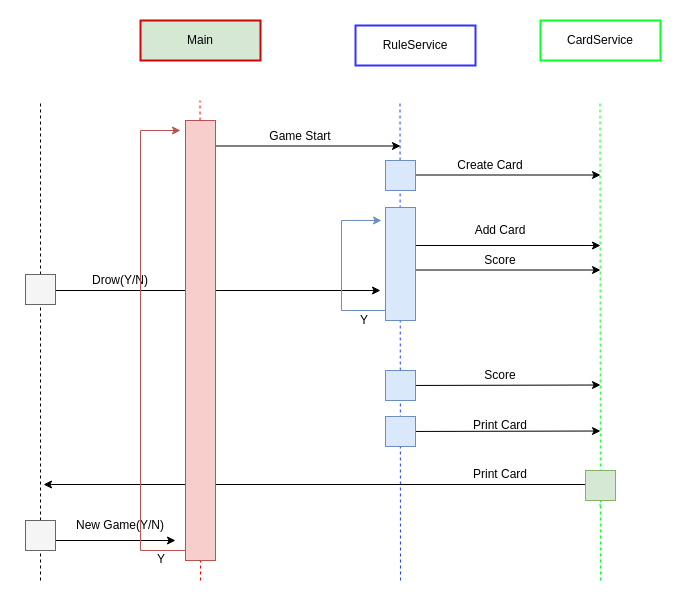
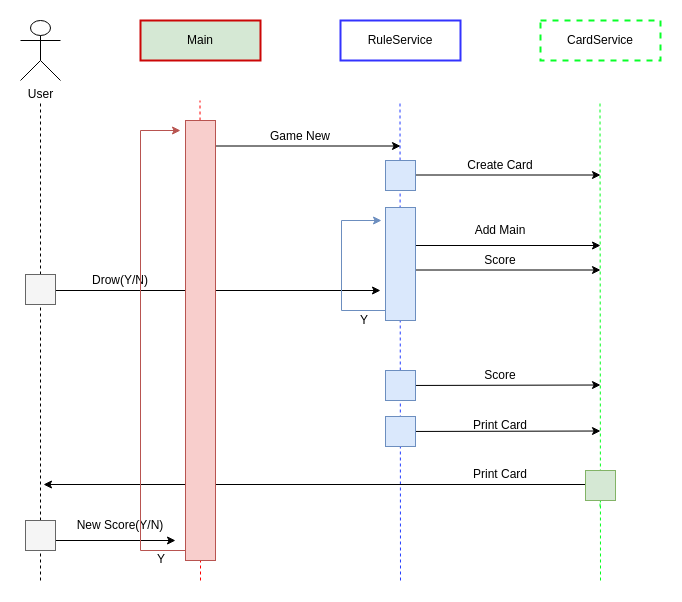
(601, 41) -> (601, 41)
(416, 46) -> (401, 41)
none -> (41, 51)
(301, 137) -> (301, 137)
(491, 166) -> (501, 166)
(501, 231) -> (501, 231)
(121, 526) -> (121, 526)
